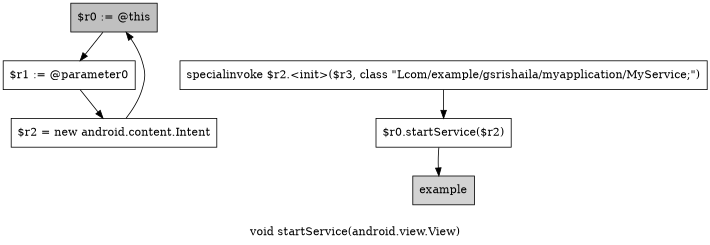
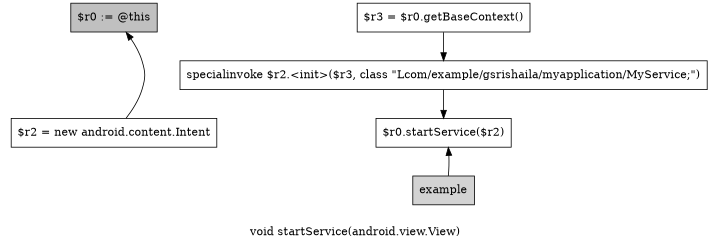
none -> (444, 18)
(69, 75) -> none
(438, 158) -> (449, 166)
